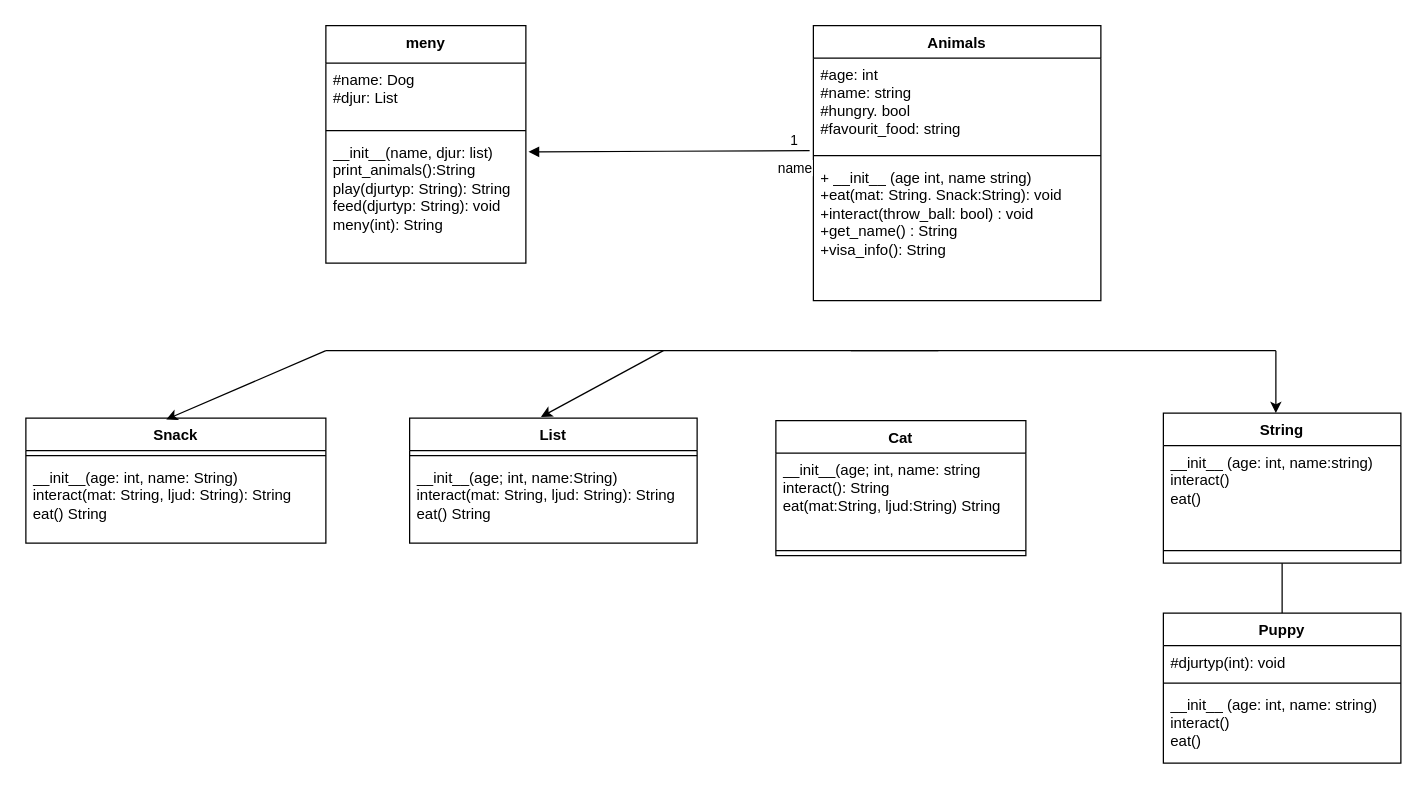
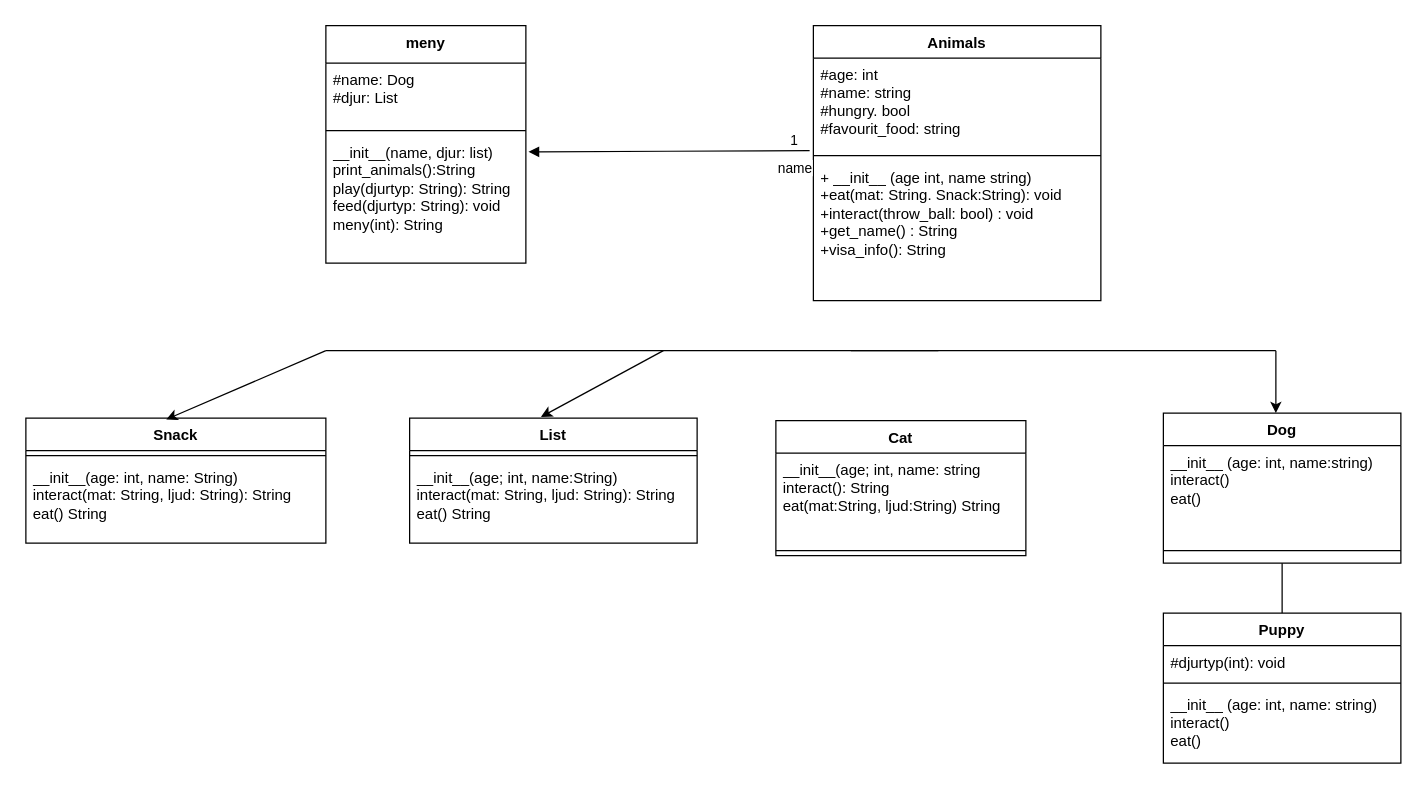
(1282, 431) -> (1282, 431)
